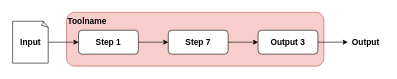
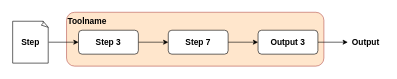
(85, 22) -> (85, 22)
(30, 42) -> (30, 42)
(108, 42) -> (108, 42)
